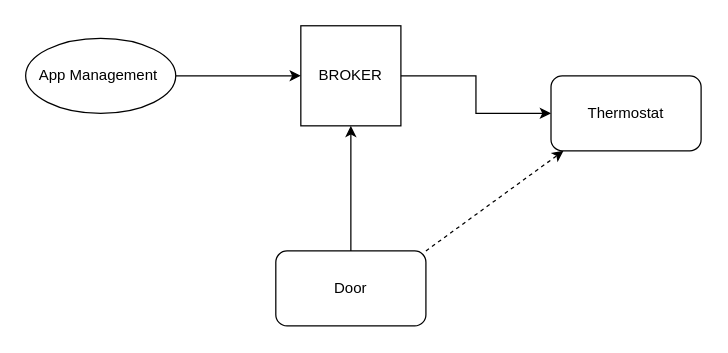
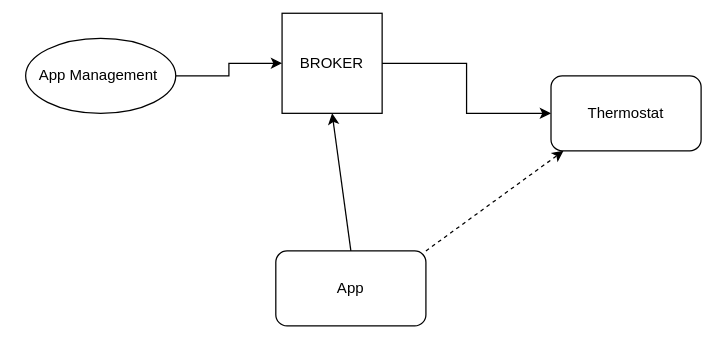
(351, 76) -> (332, 63)
(351, 288) -> (351, 288)
